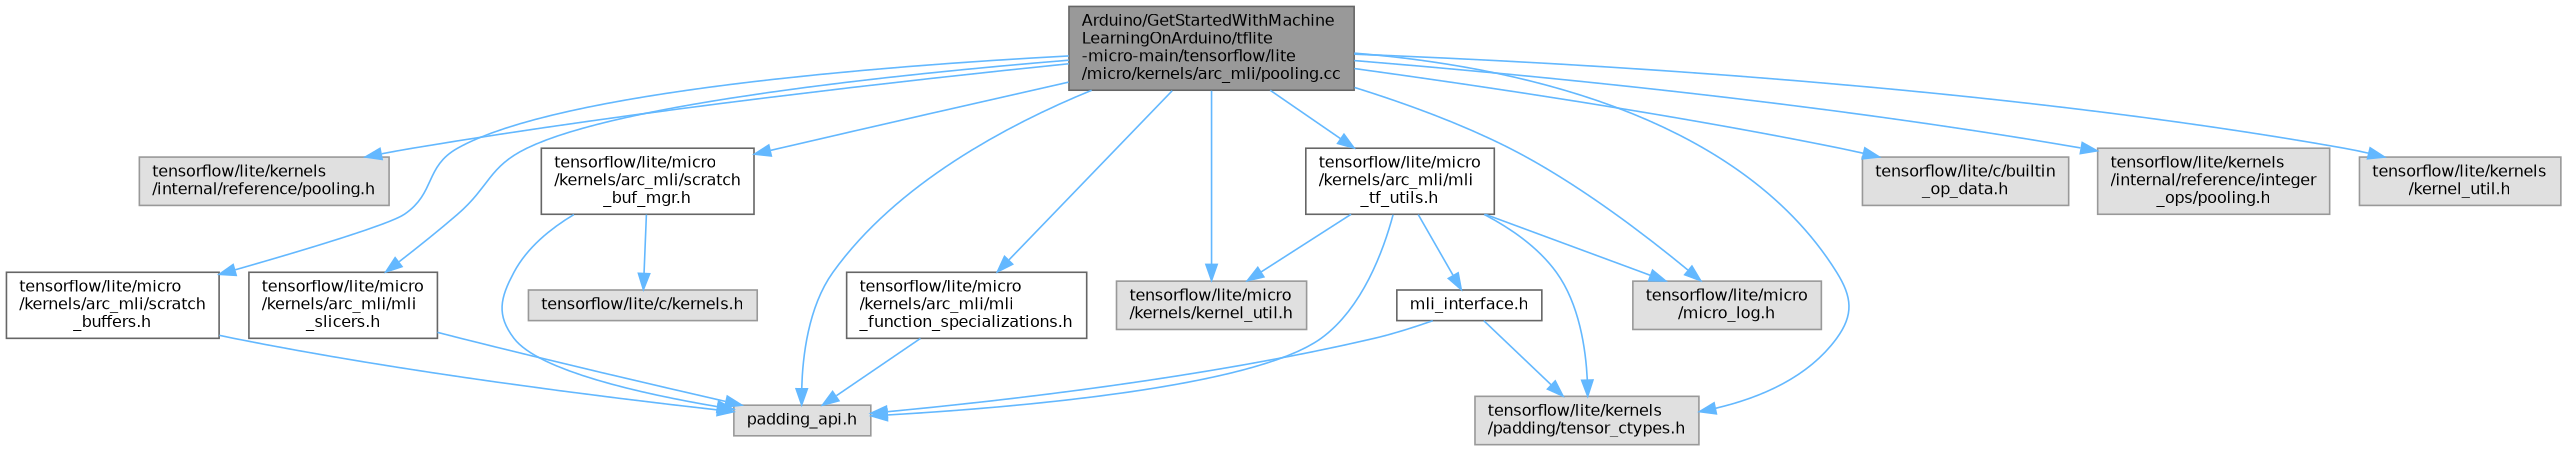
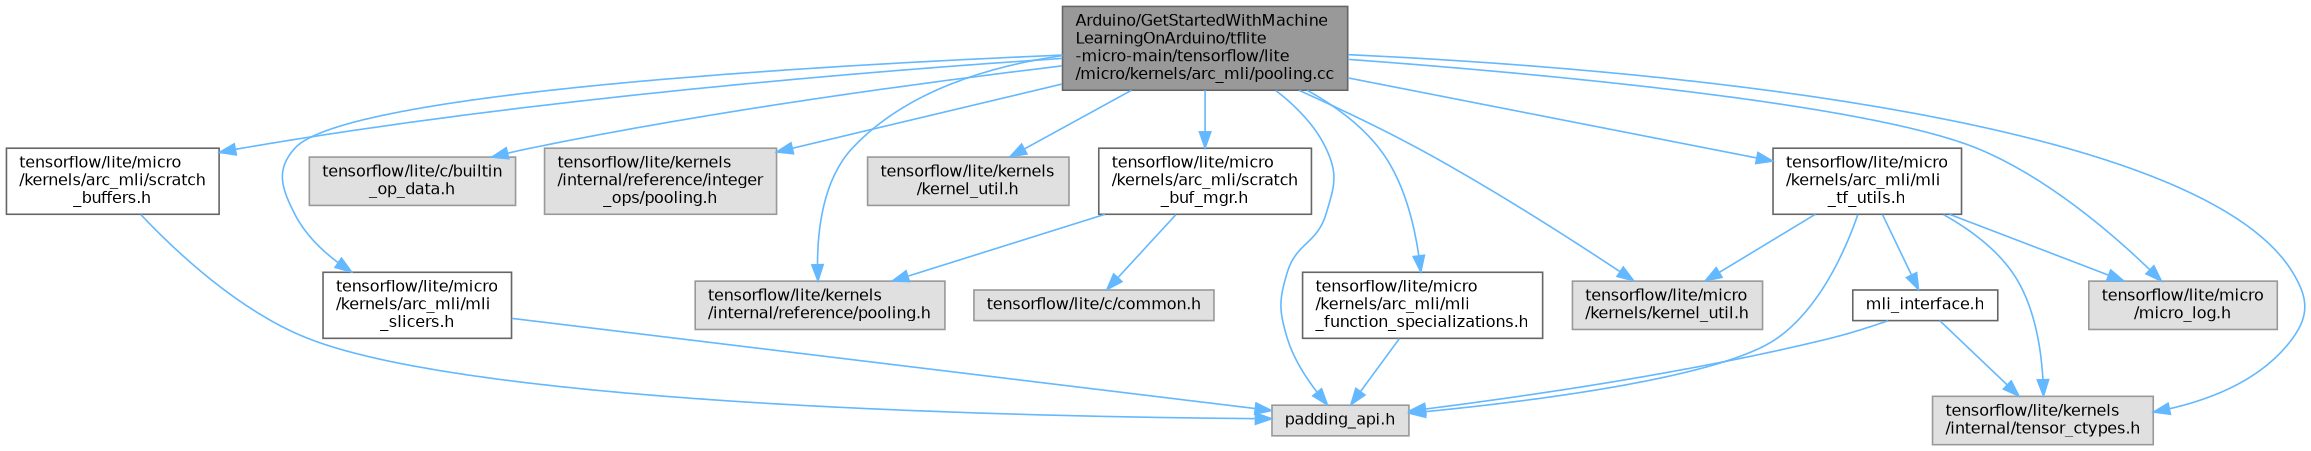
(643, 305) -> (1094, 305)
(516, 340) -> (1007, 245)
(1587, 420) -> (2043, 420)
